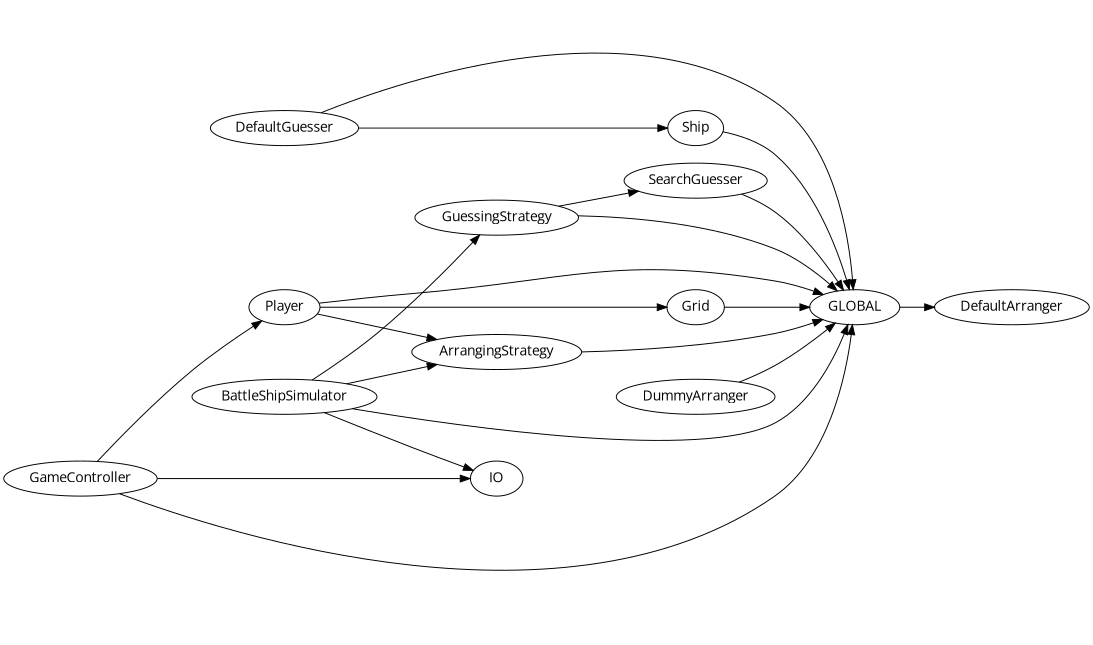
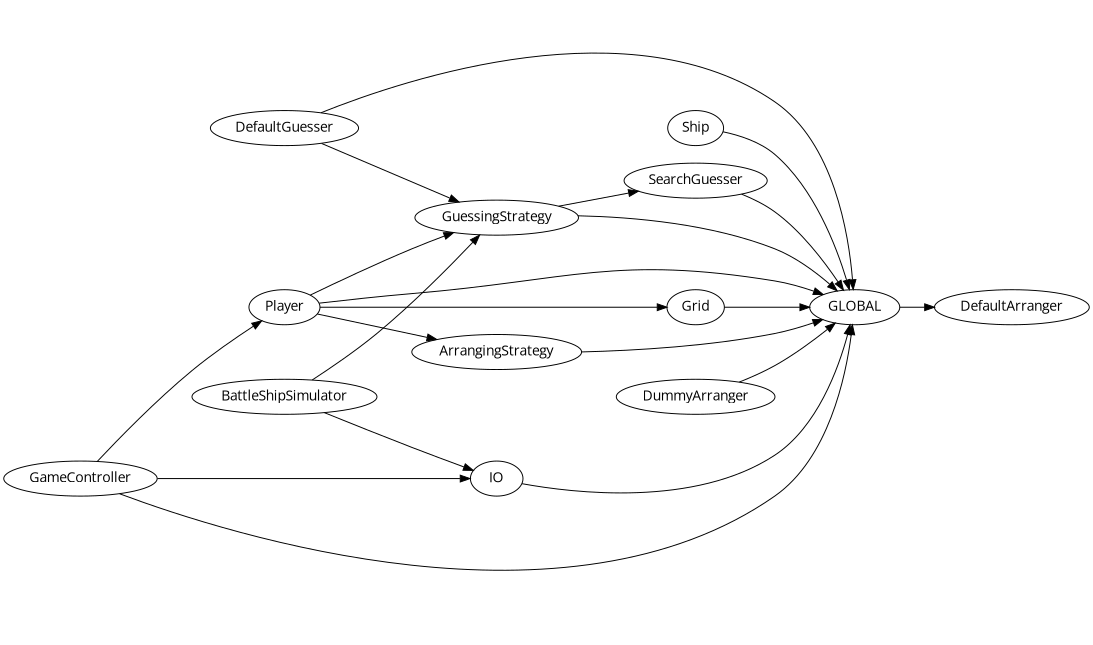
(508, 128) -> (386, 171)
none -> (377, 264)
(387, 375) -> none
(621, 439) -> (722, 479)
